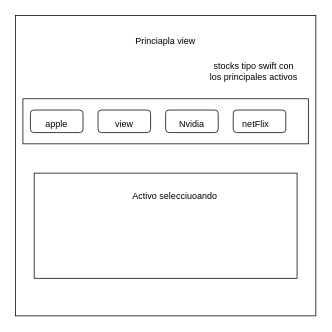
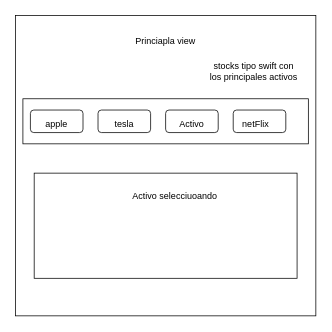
(124, 124) -> (124, 124)
(192, 124) -> (192, 124)
